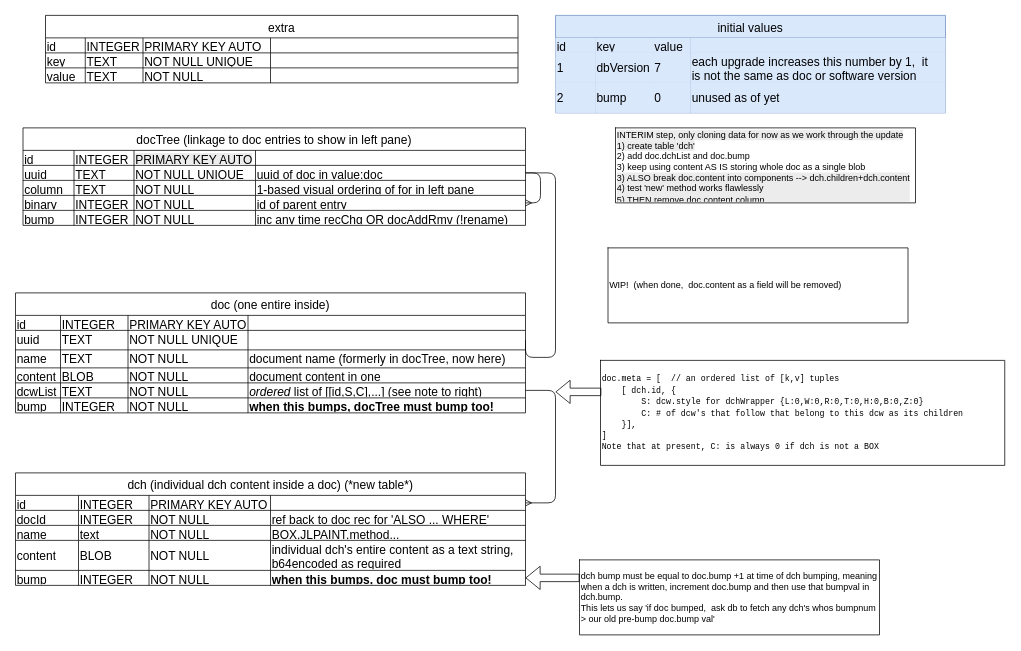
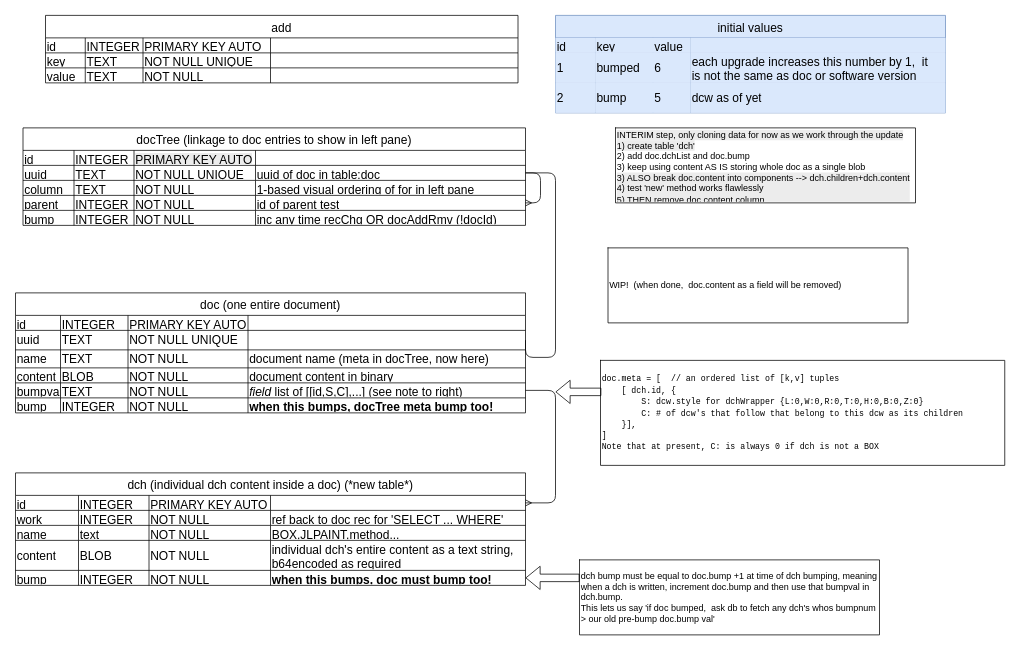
(281, 28) -> (281, 28)
(625, 68) -> (617, 68)
(658, 68) -> (658, 68)
(658, 98) -> (658, 98)
(741, 98) -> (731, 98)
(325, 173) -> (325, 173)
(43, 203) -> (45, 203)
(311, 203) -> (308, 203)
(384, 218) -> (381, 218)
(270, 305) -> (270, 305)
(387, 359) -> (375, 359)
(320, 375) -> (329, 375)
(39, 390) -> (39, 390)
(391, 390) -> (381, 390)
(366, 405) -> (366, 405)
(34, 518) -> (30, 518)
(386, 518) -> (393, 518)
